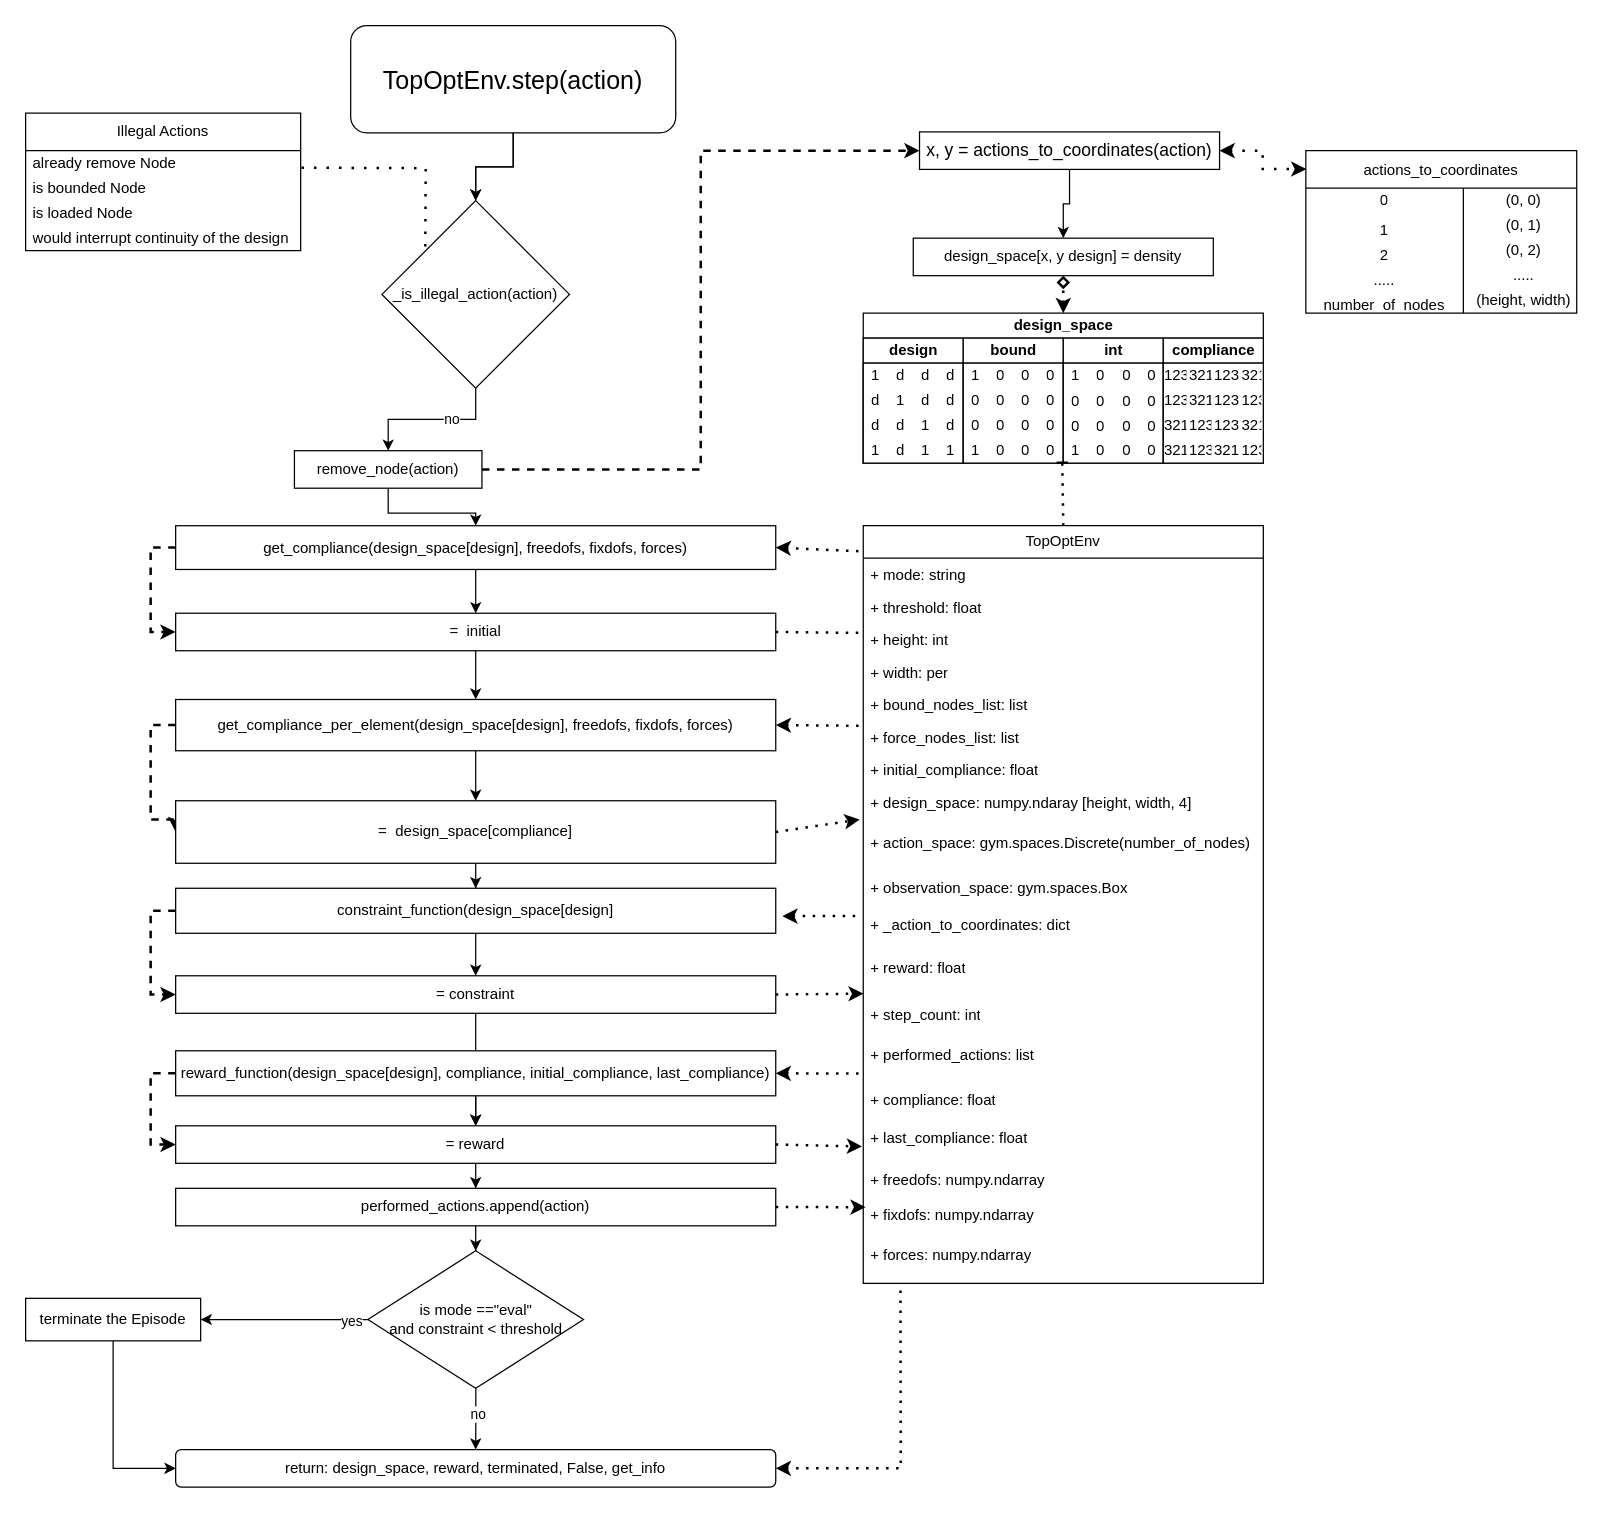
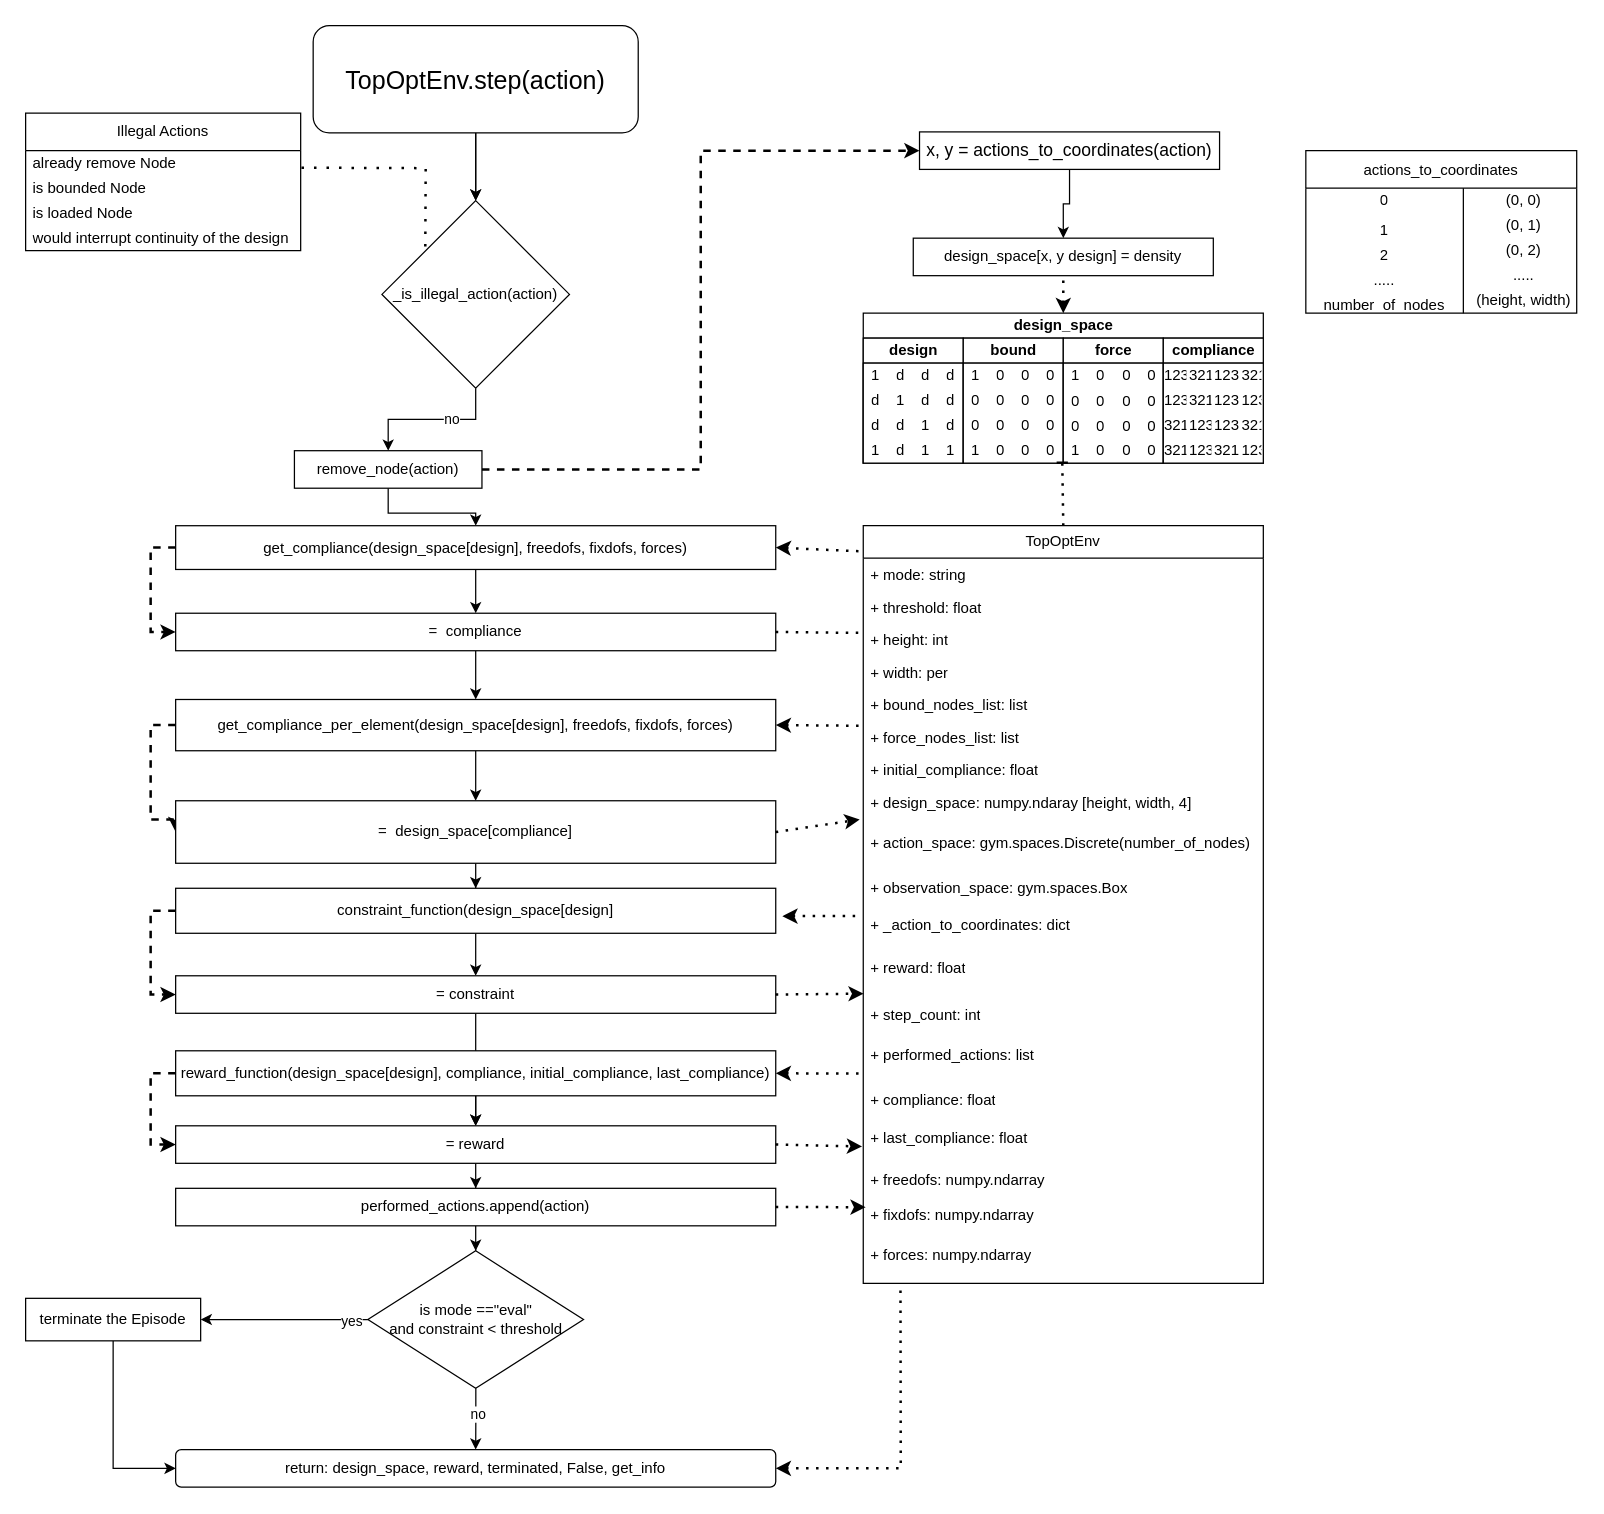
(513, 79) -> (476, 79)
(1263, 159) -> none
(1063, 289) -> (1063, 283)
(1114, 351) -> (1114, 351)
(476, 632) -> (476, 632)
